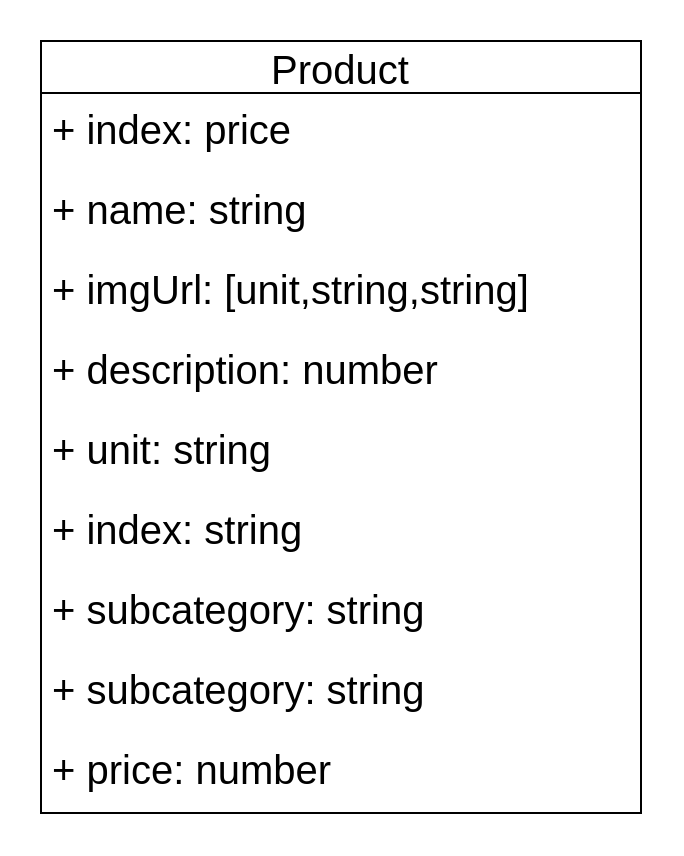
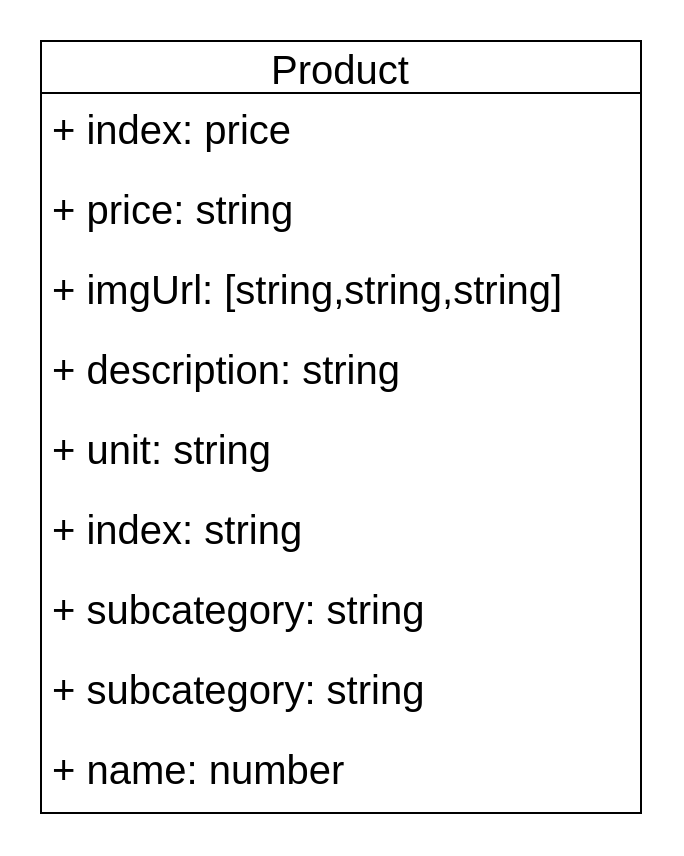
(188, 211) -> (194, 211)
(336, 291) -> (358, 291)
(261, 371) -> (256, 371)
(199, 771) -> (193, 771)
